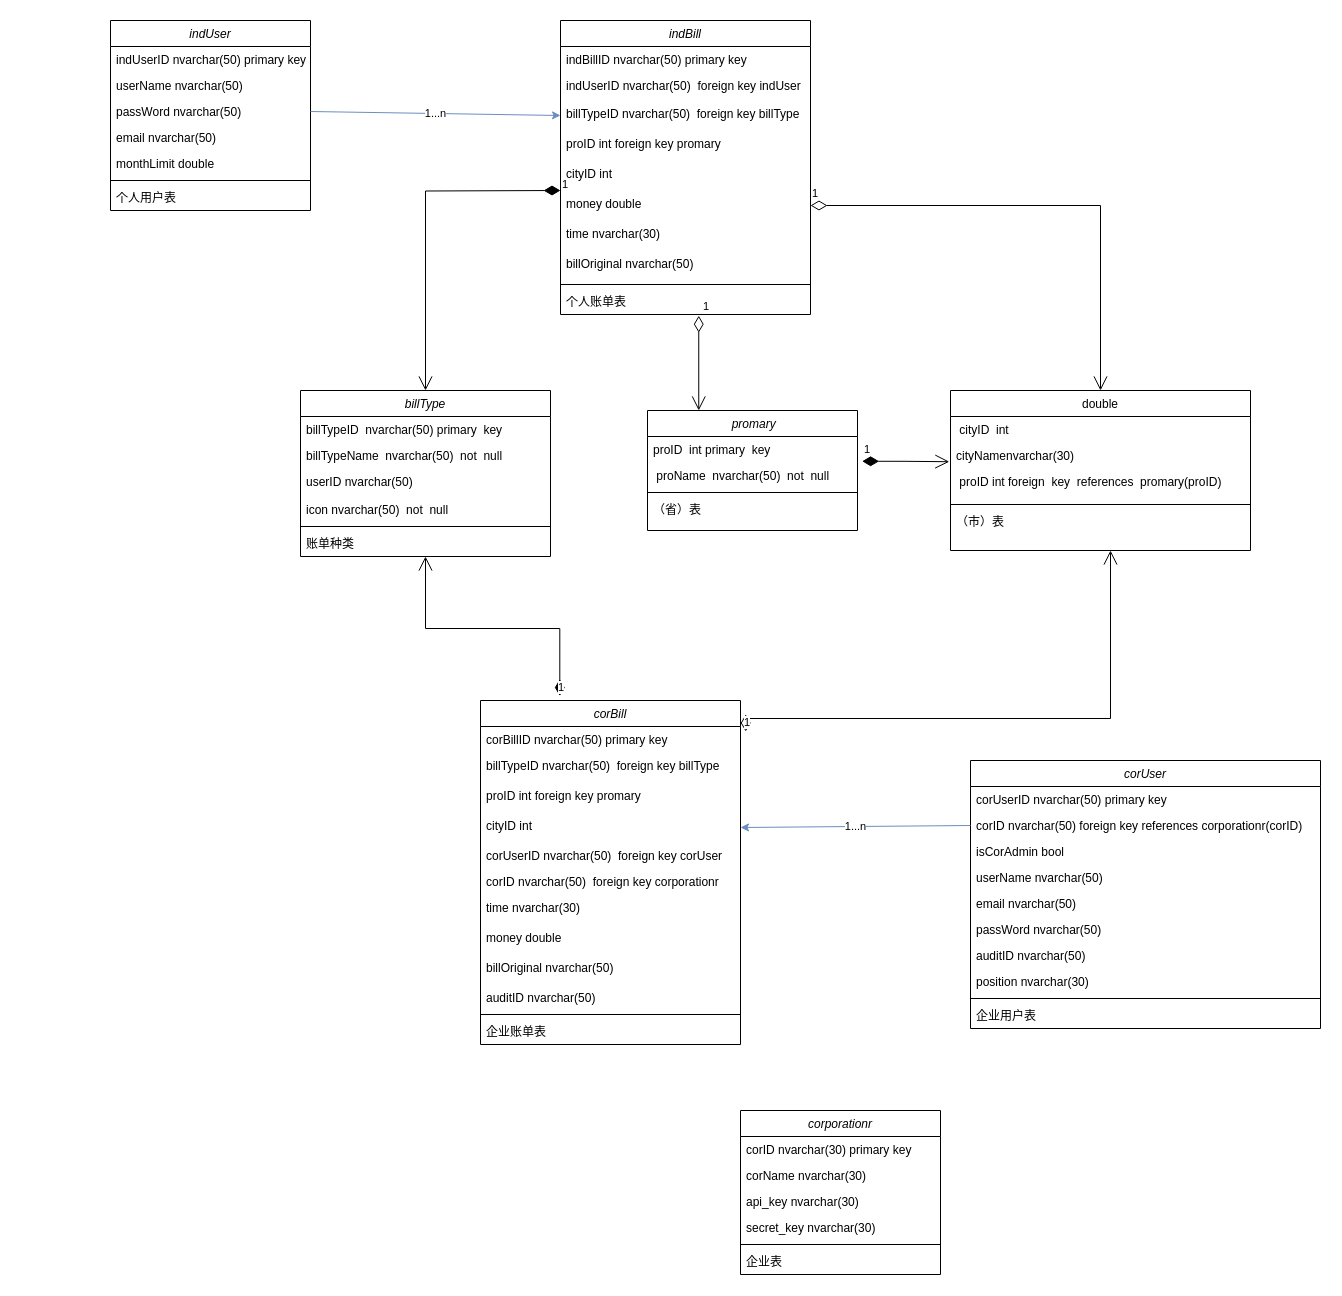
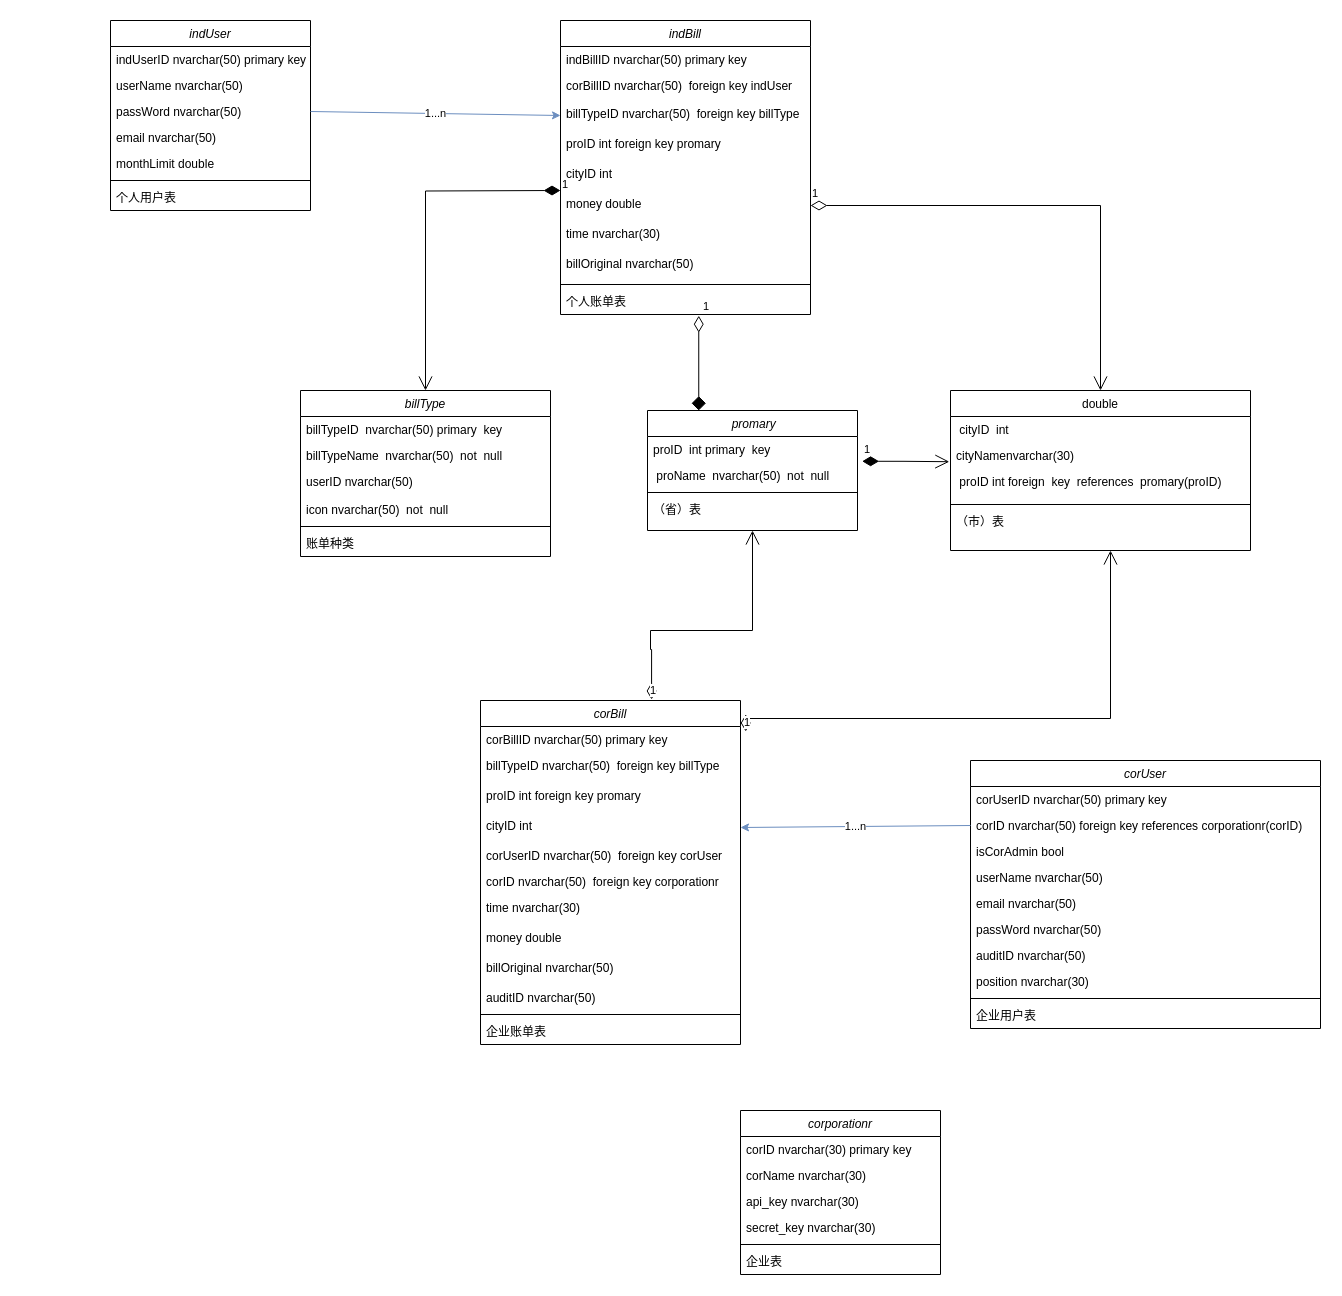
(700, 86) -> (696, 86)
(699, 401) -> (699, 396)
(484, 629) -> none
none -> (724, 631)
